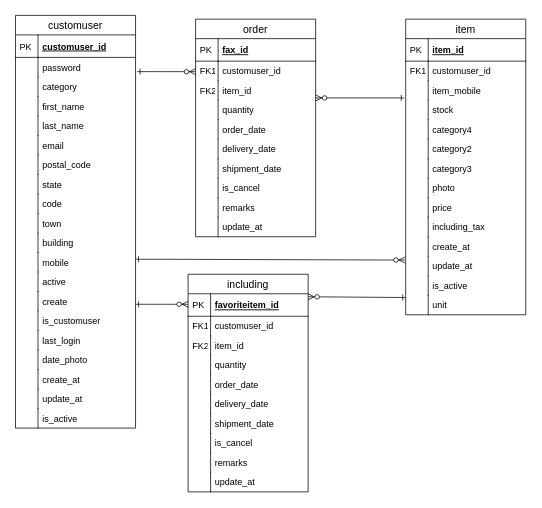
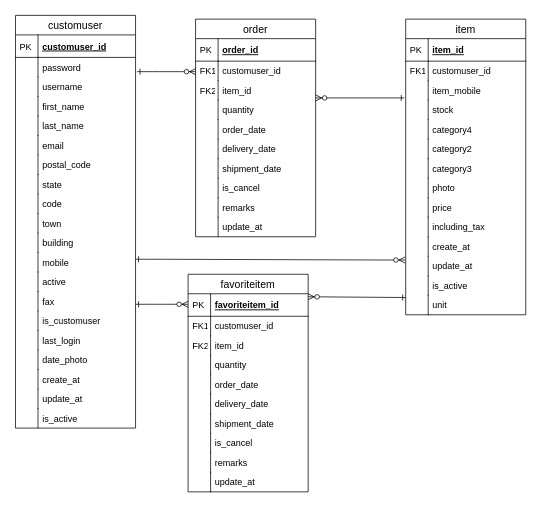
(236, 50) -> (241, 50)
(62, 87) -> (62, 87)
(248, 285) -> (248, 285)
(57, 302) -> (50, 302)
